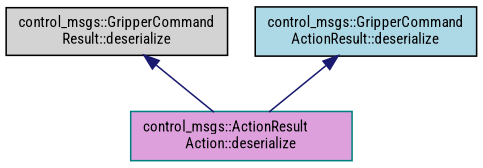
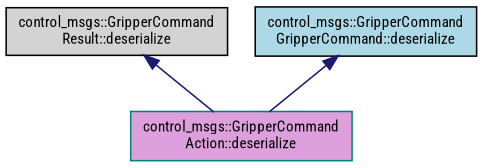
(366, 32) -> (366, 32)
(241, 136) -> (241, 136)
